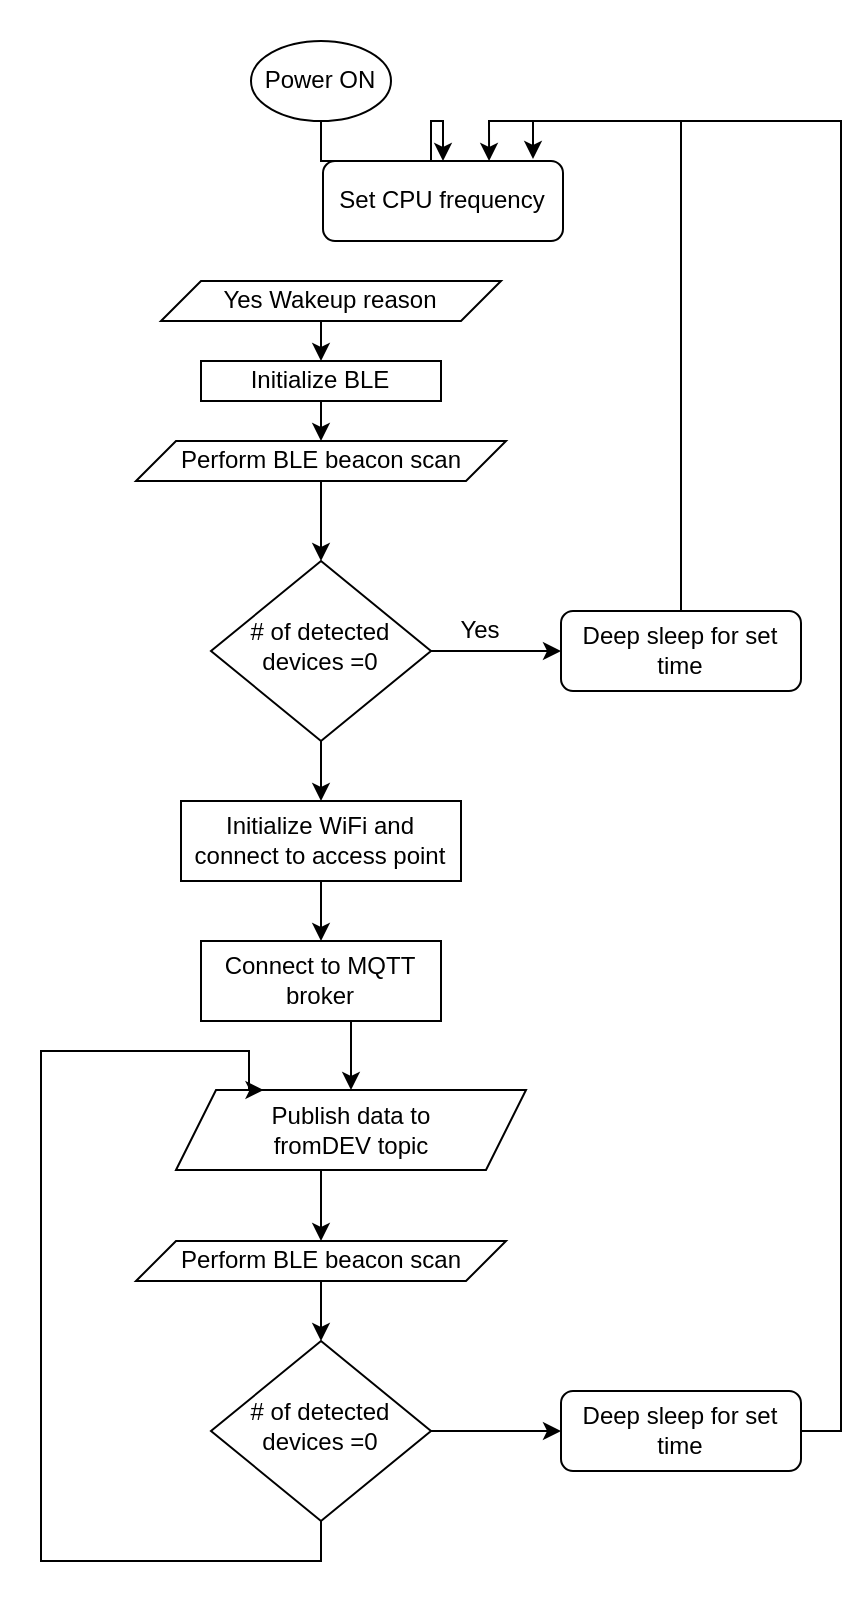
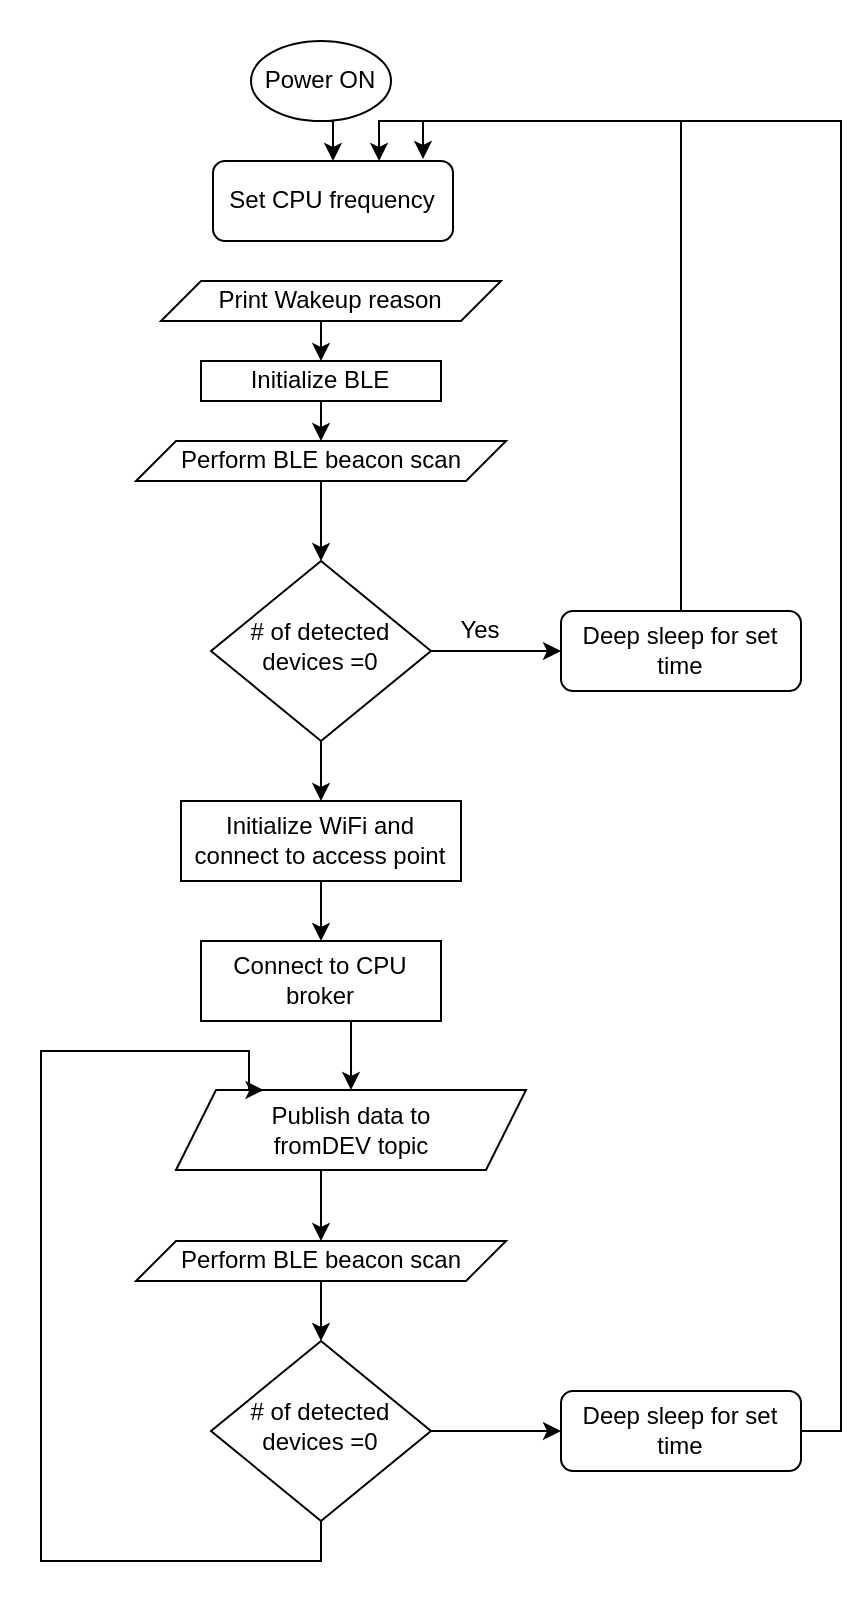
(443, 201) -> (333, 201)
(331, 301) -> (331, 301)
(321, 981) -> (321, 981)
